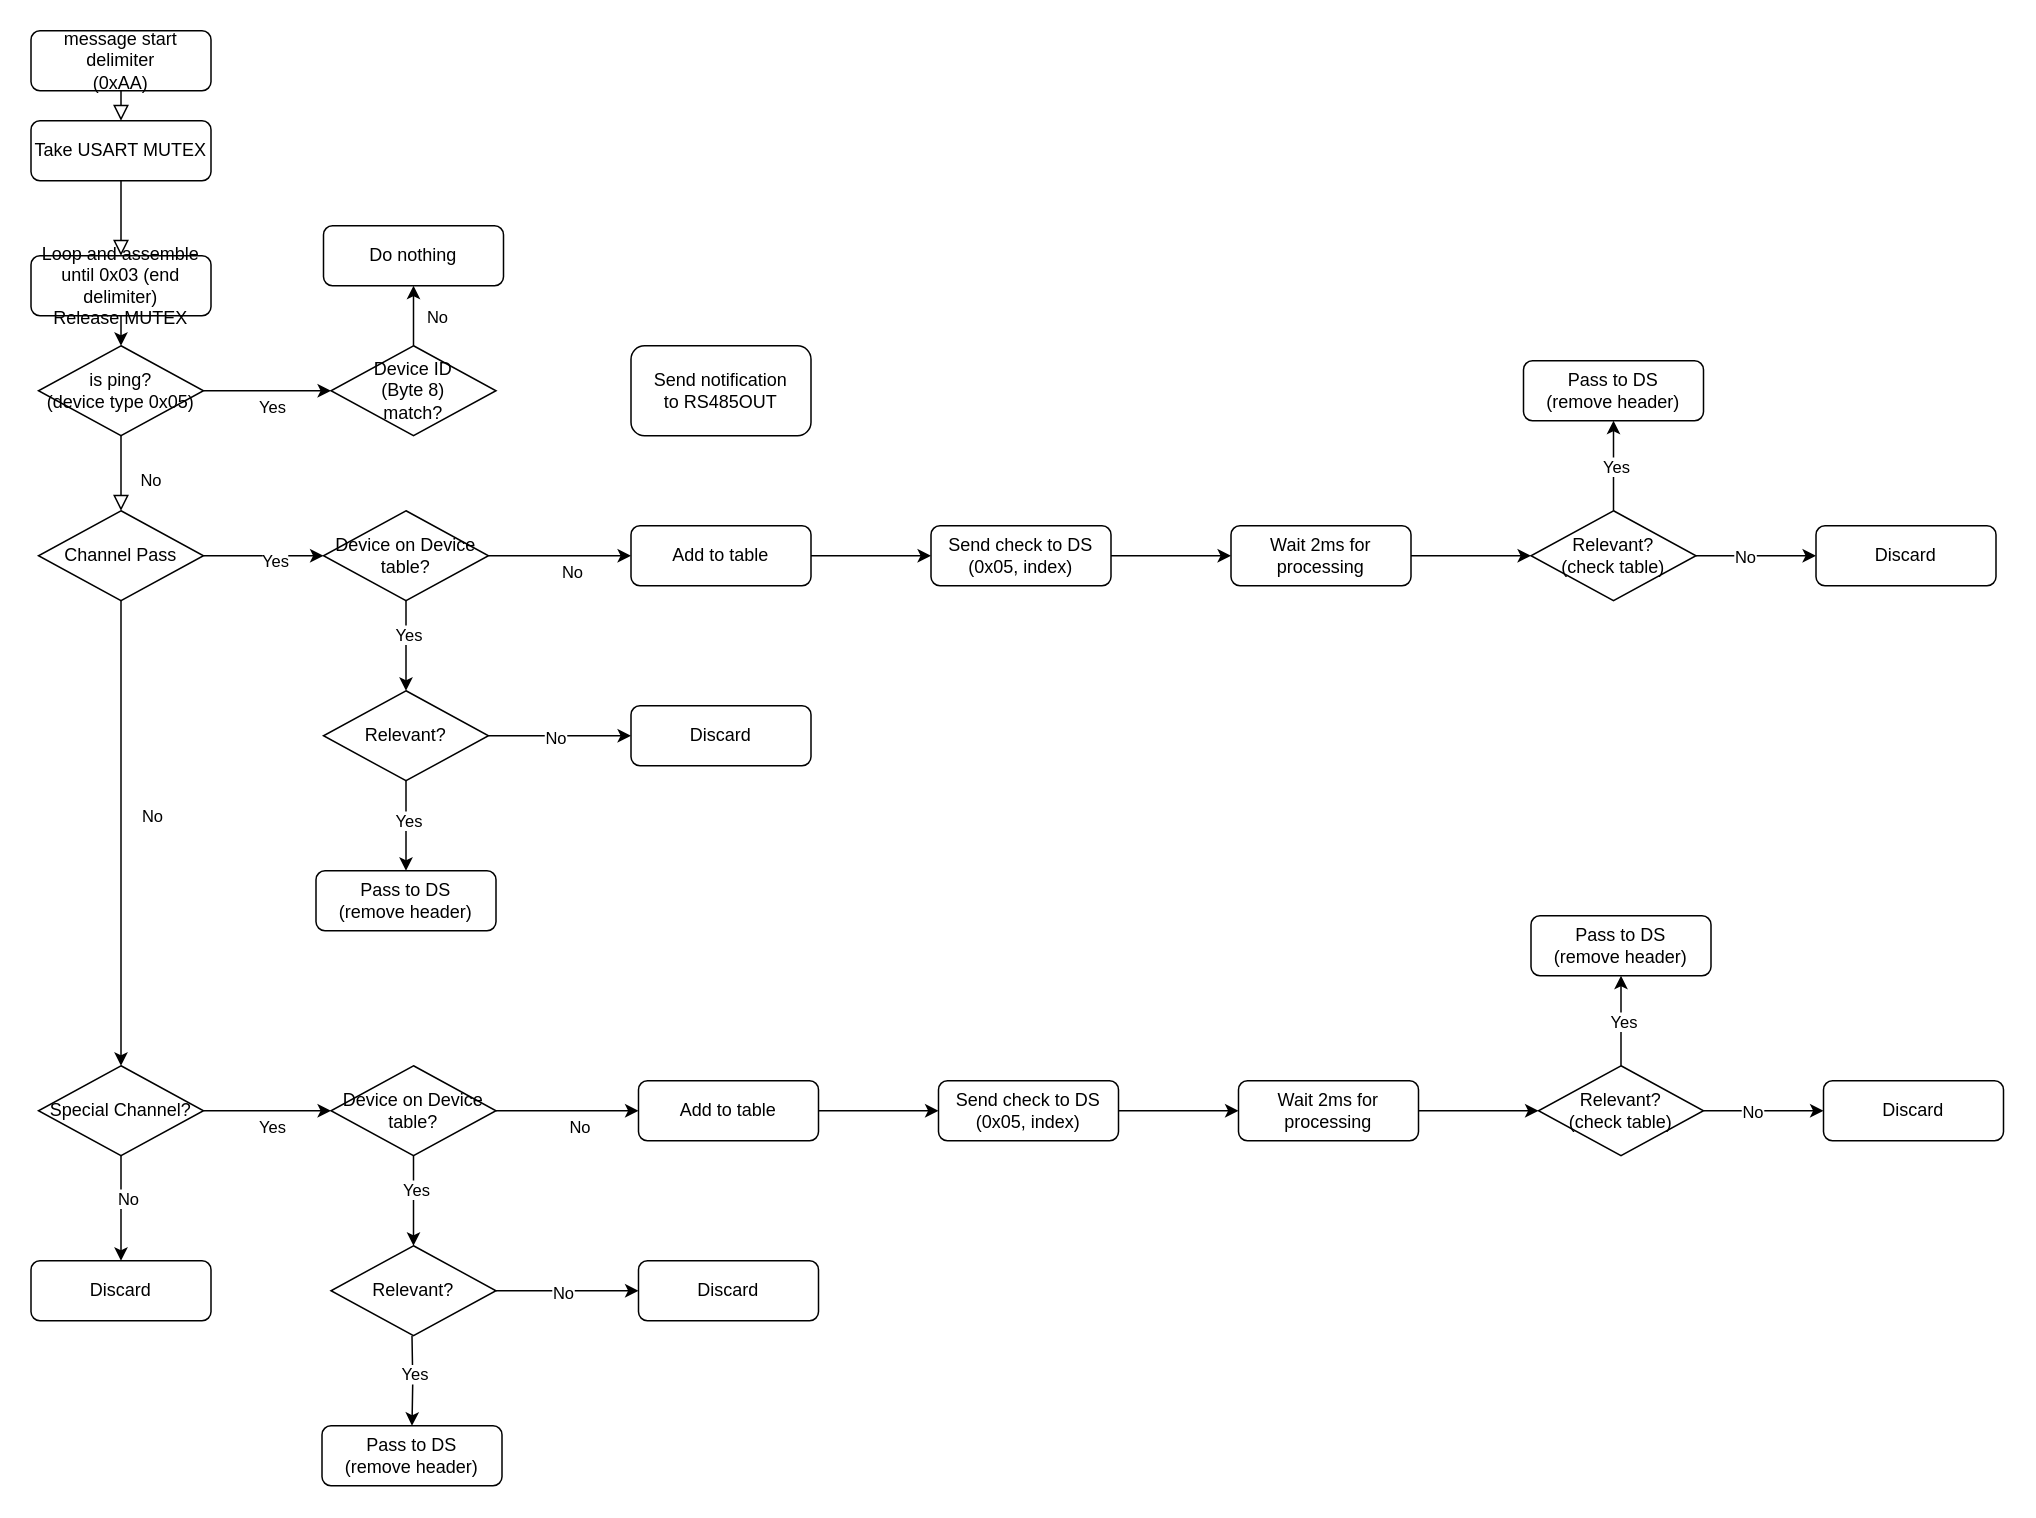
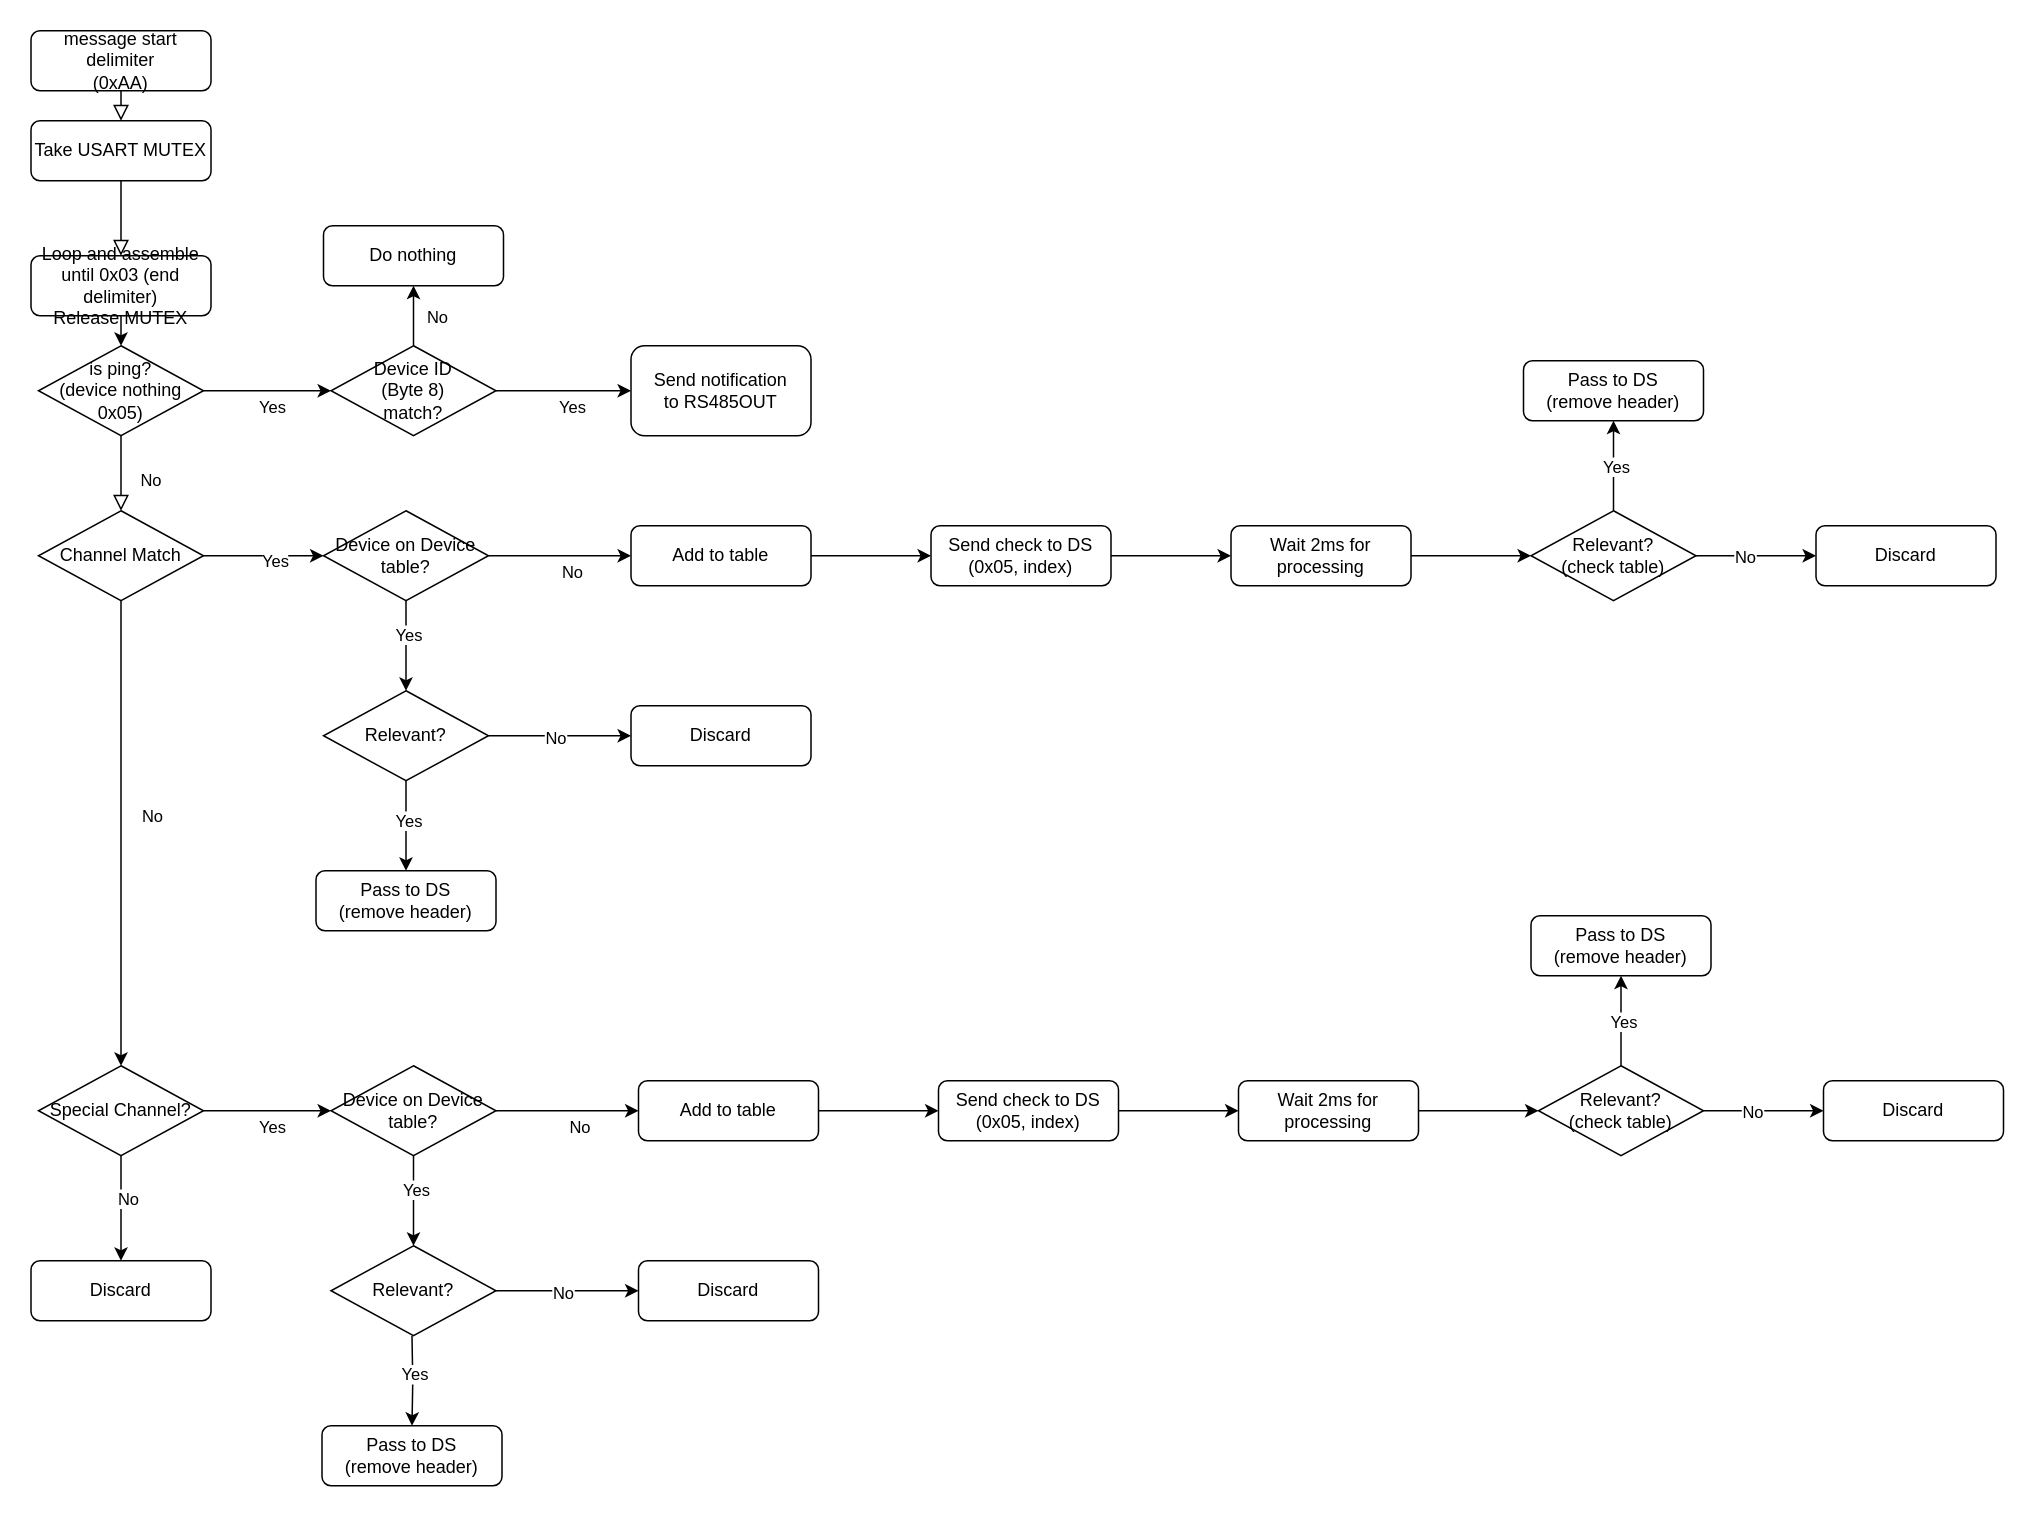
(121, 391) -> (121, 391)
none -> (558, 391)
(121, 556) -> (121, 556)
